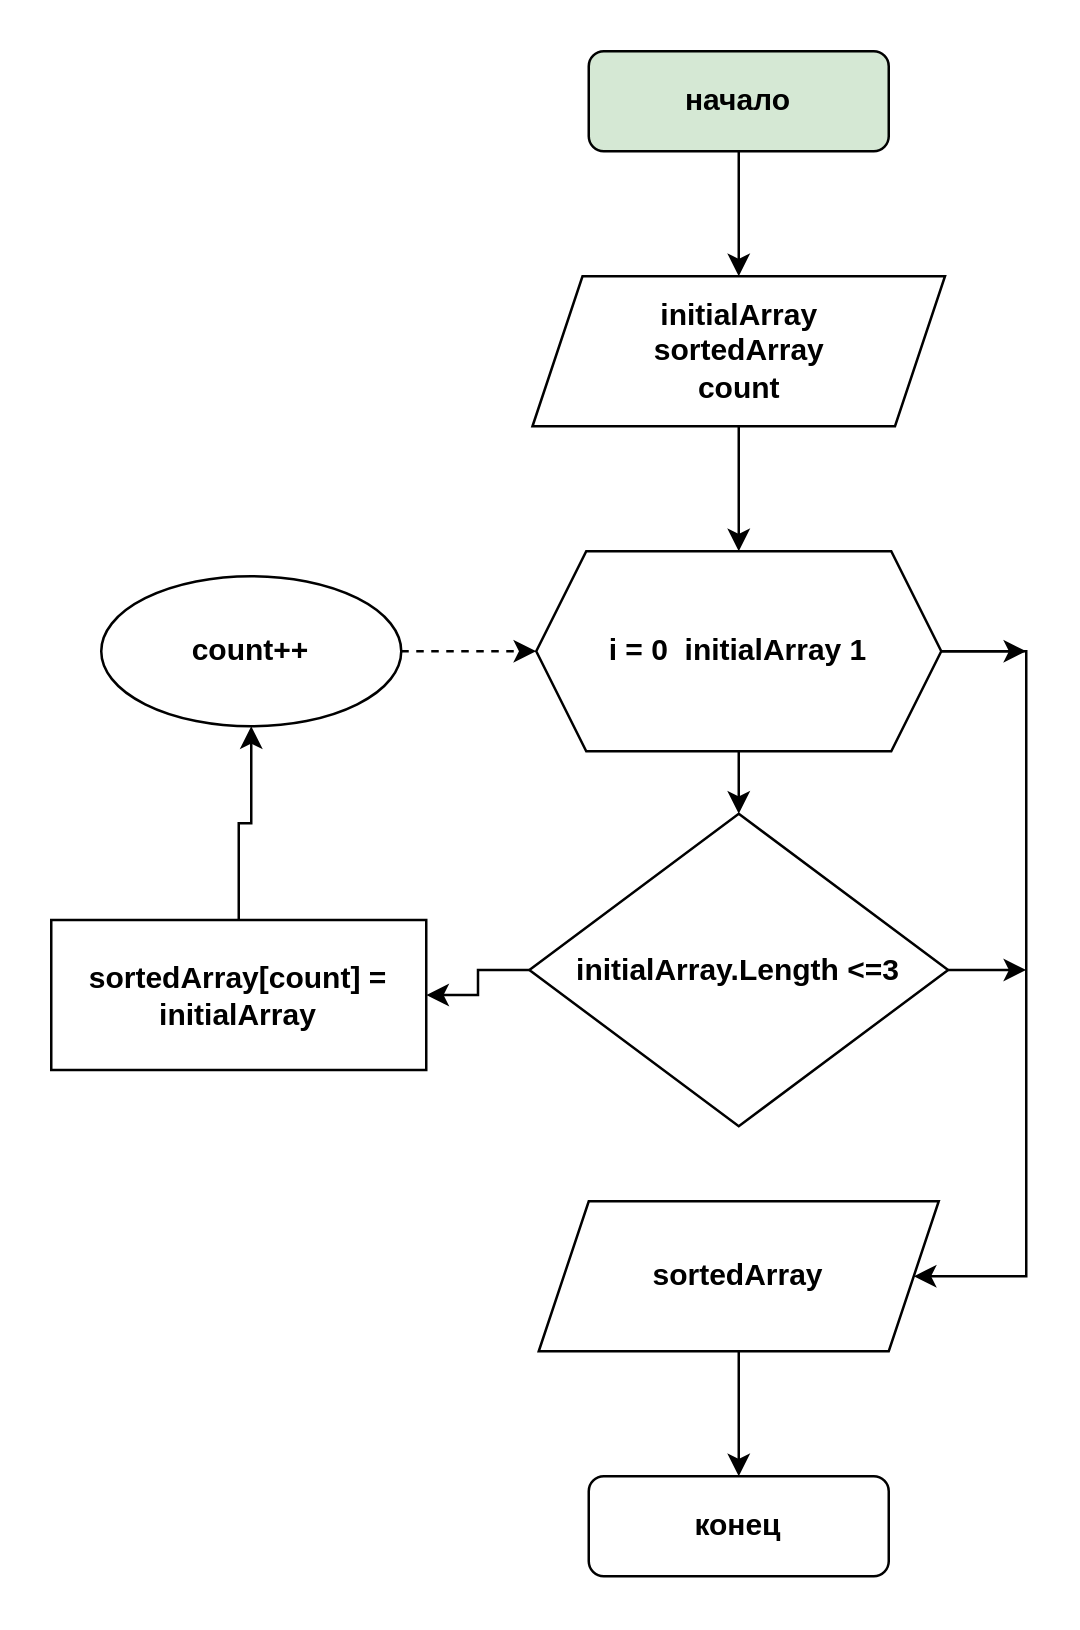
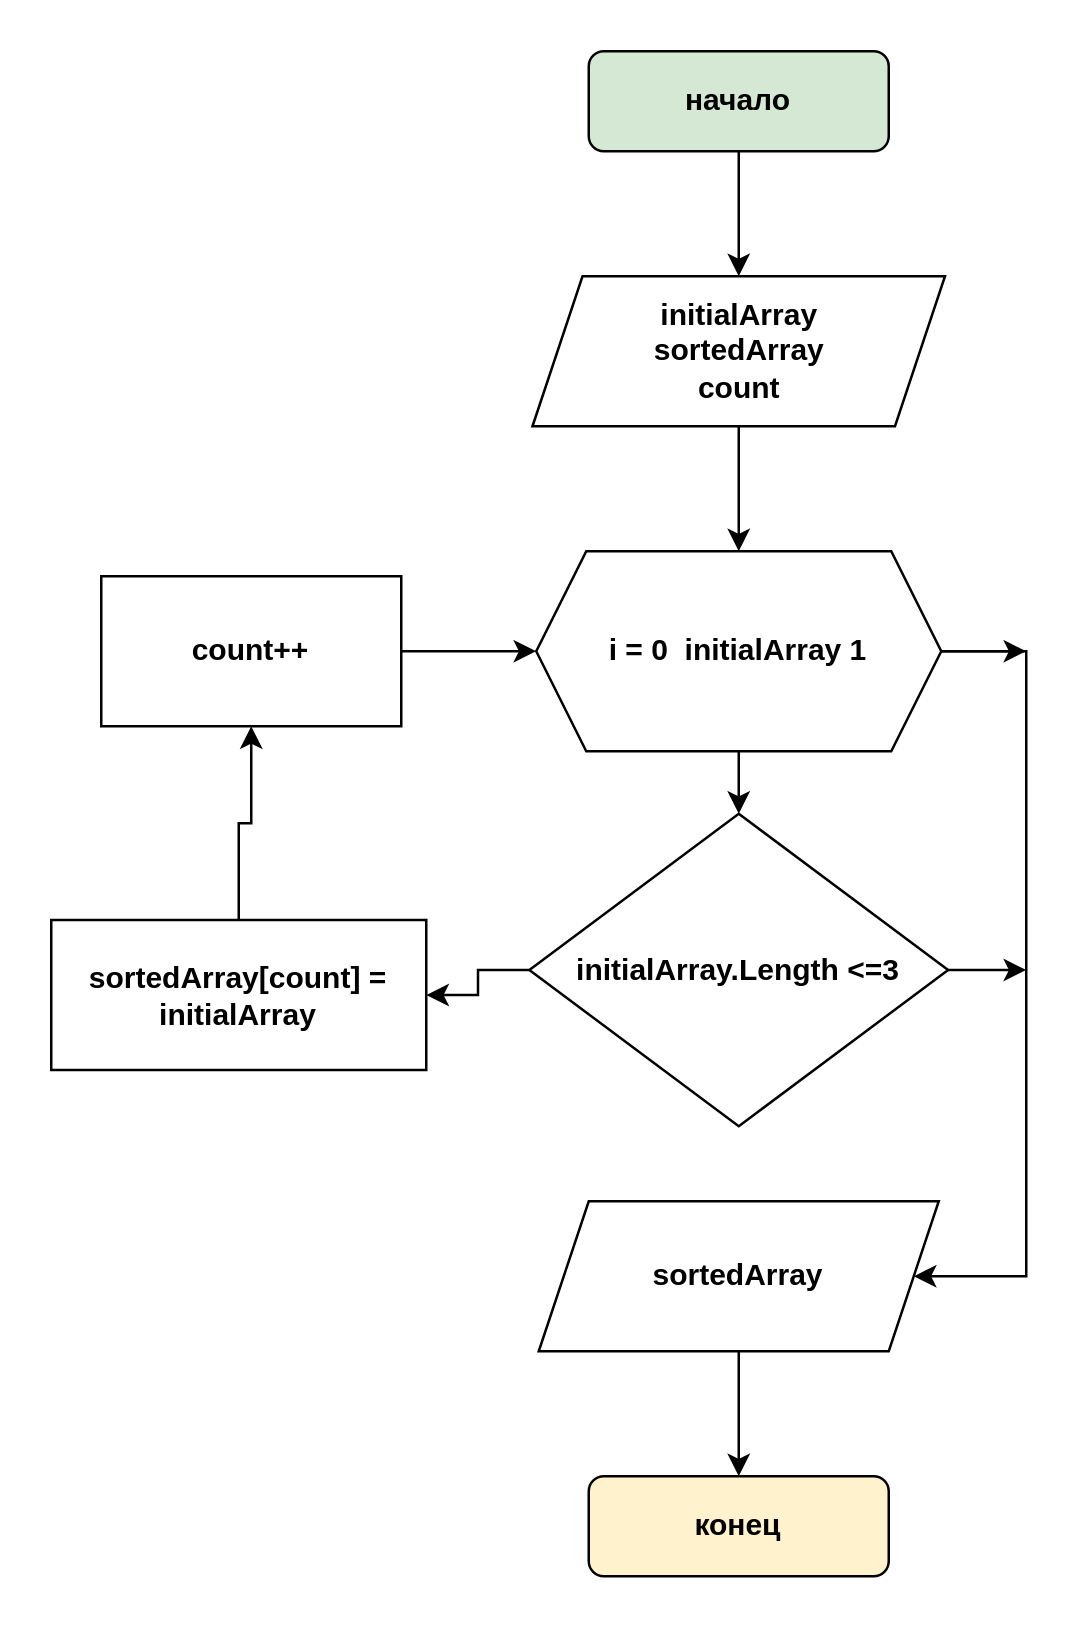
(251, 651) -> (251, 651)
(462, 651) -> (462, 651)
(739, 1526) -> (739, 1526)
